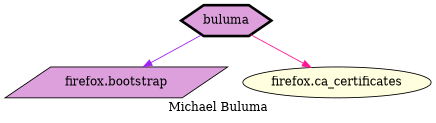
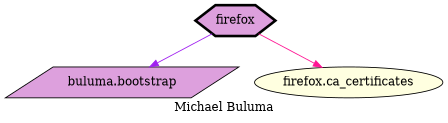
(226, 21) -> (235, 21)
(116, 82) -> (122, 82)
